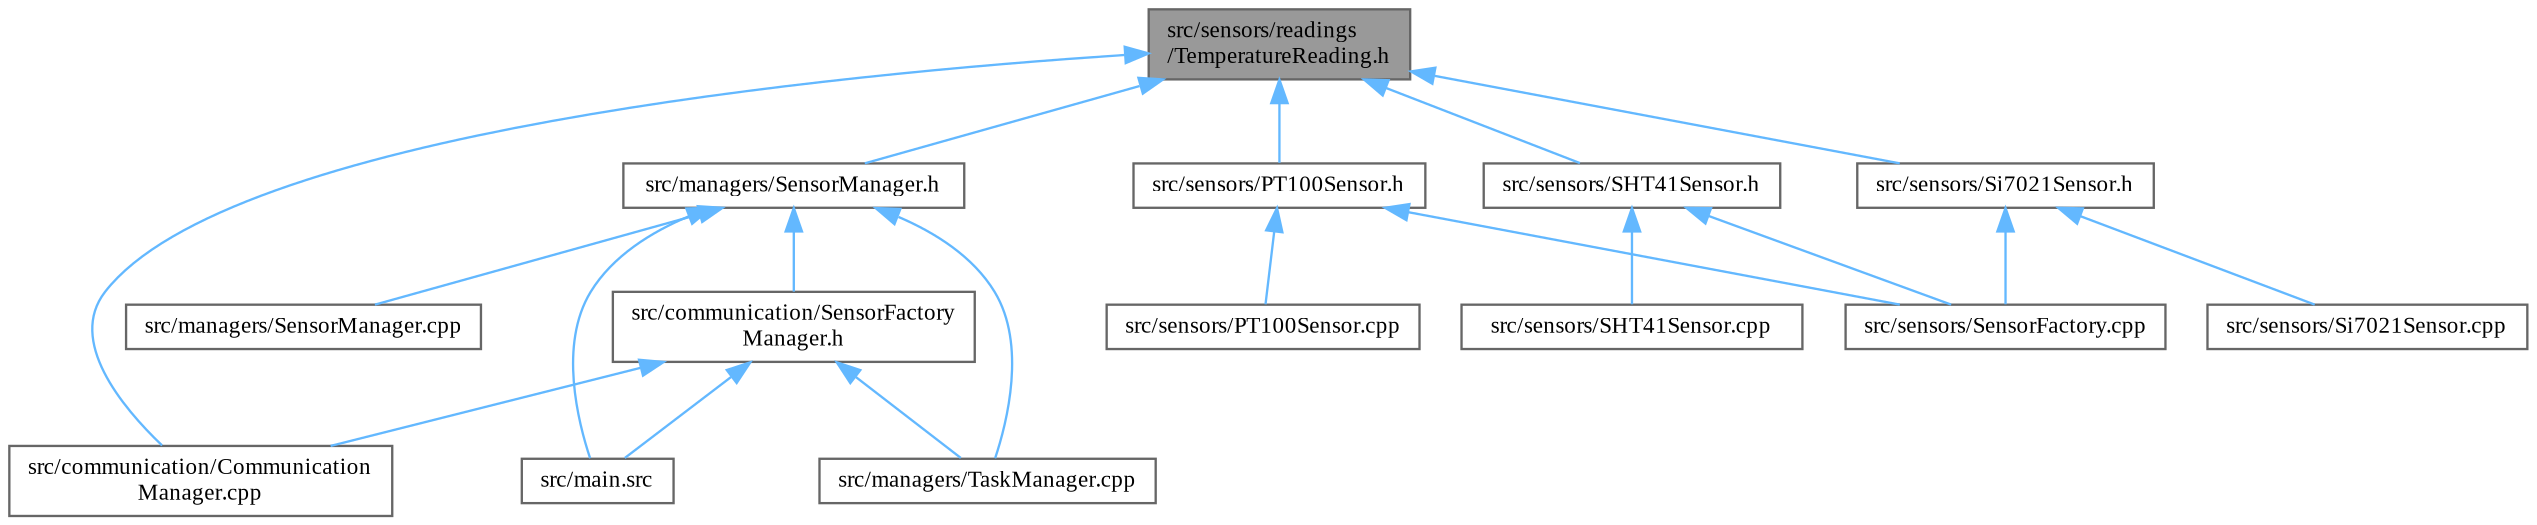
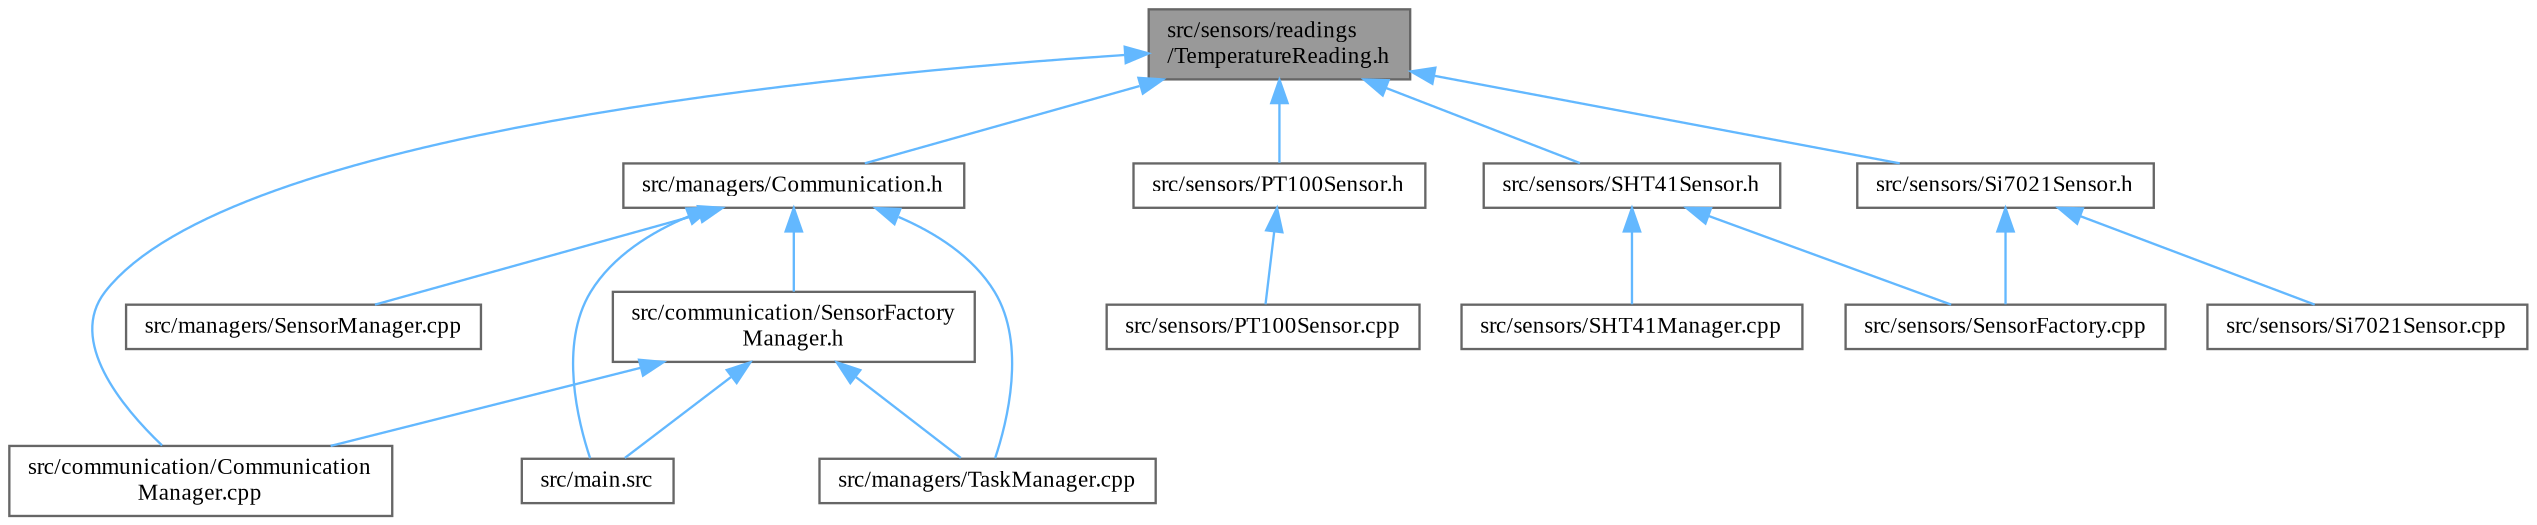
(794, 186) -> (794, 186)
(1654, 258) -> none
(1632, 327) -> (1632, 327)
